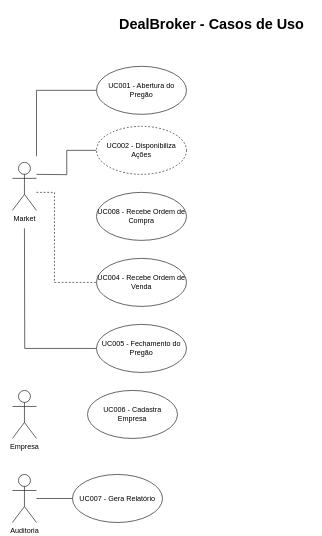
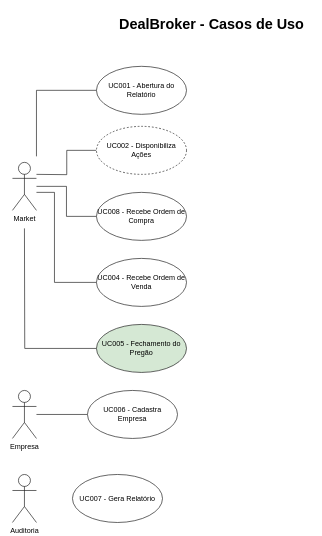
(141, 90) -> (141, 90)
none -> (66, 201)
(54, 248) -> (54, 248)
(141, 348) -> (141, 348)
none -> (61, 414)
(54, 498) -> none
